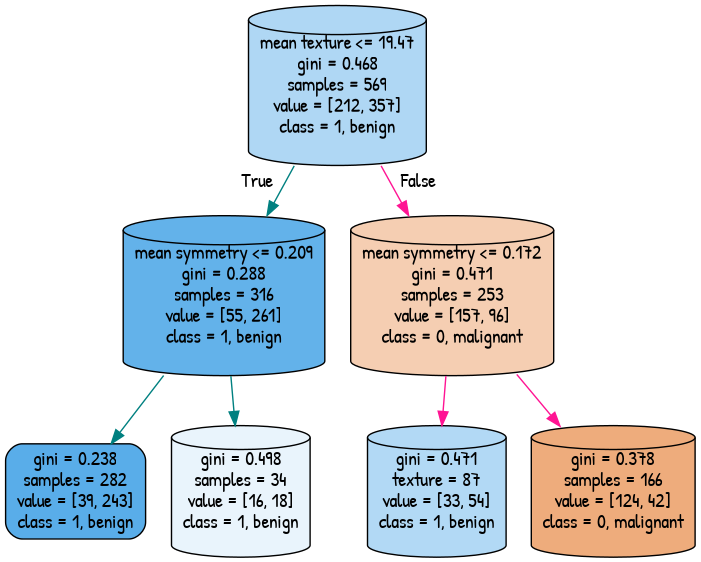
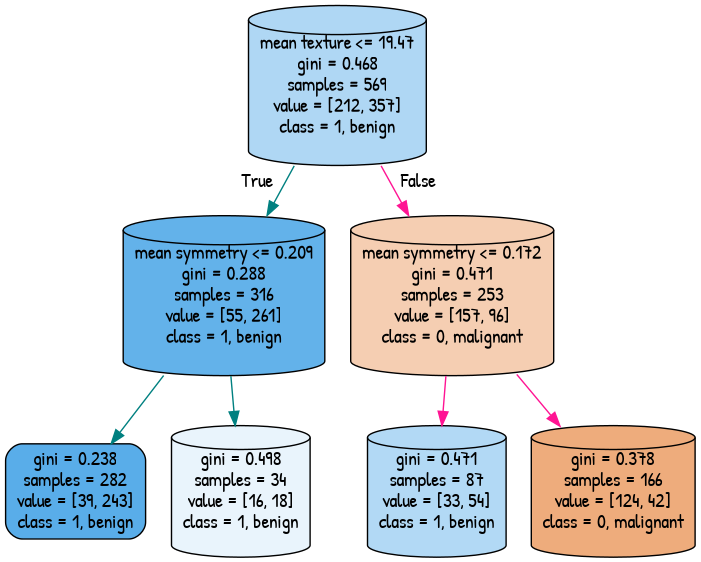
(437, 491) -> (437, 491)
